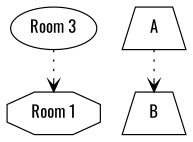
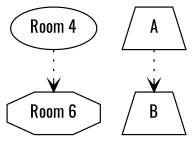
(54, 28) -> (54, 28)
(54, 113) -> (54, 113)
